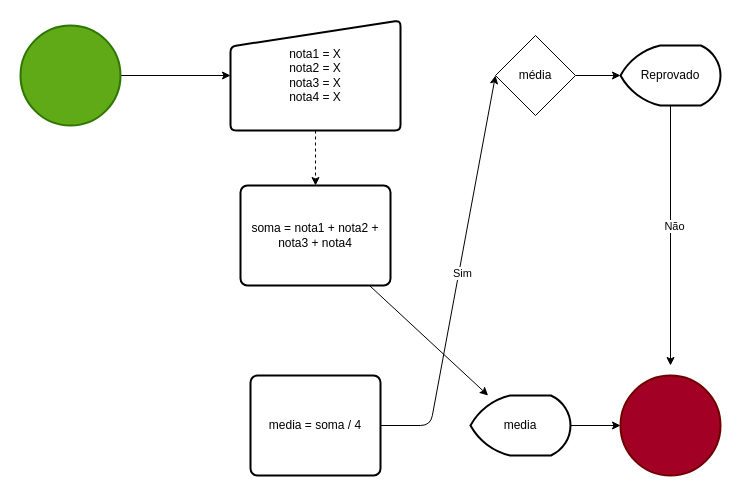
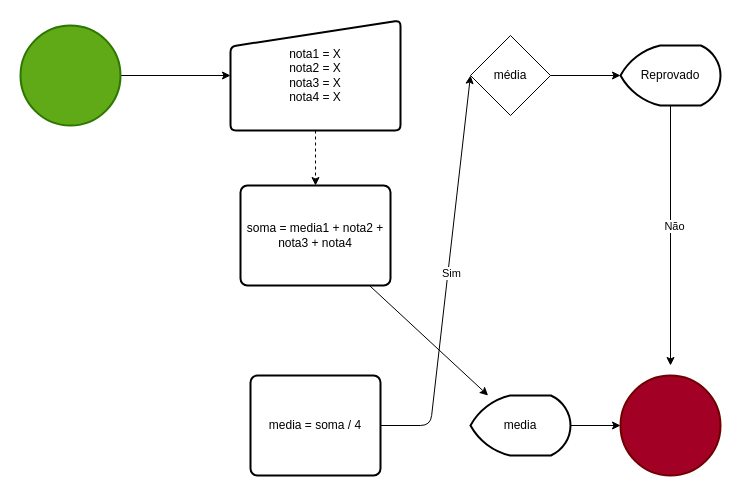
(536, 76) -> (511, 76)
(316, 236) -> (316, 236)
